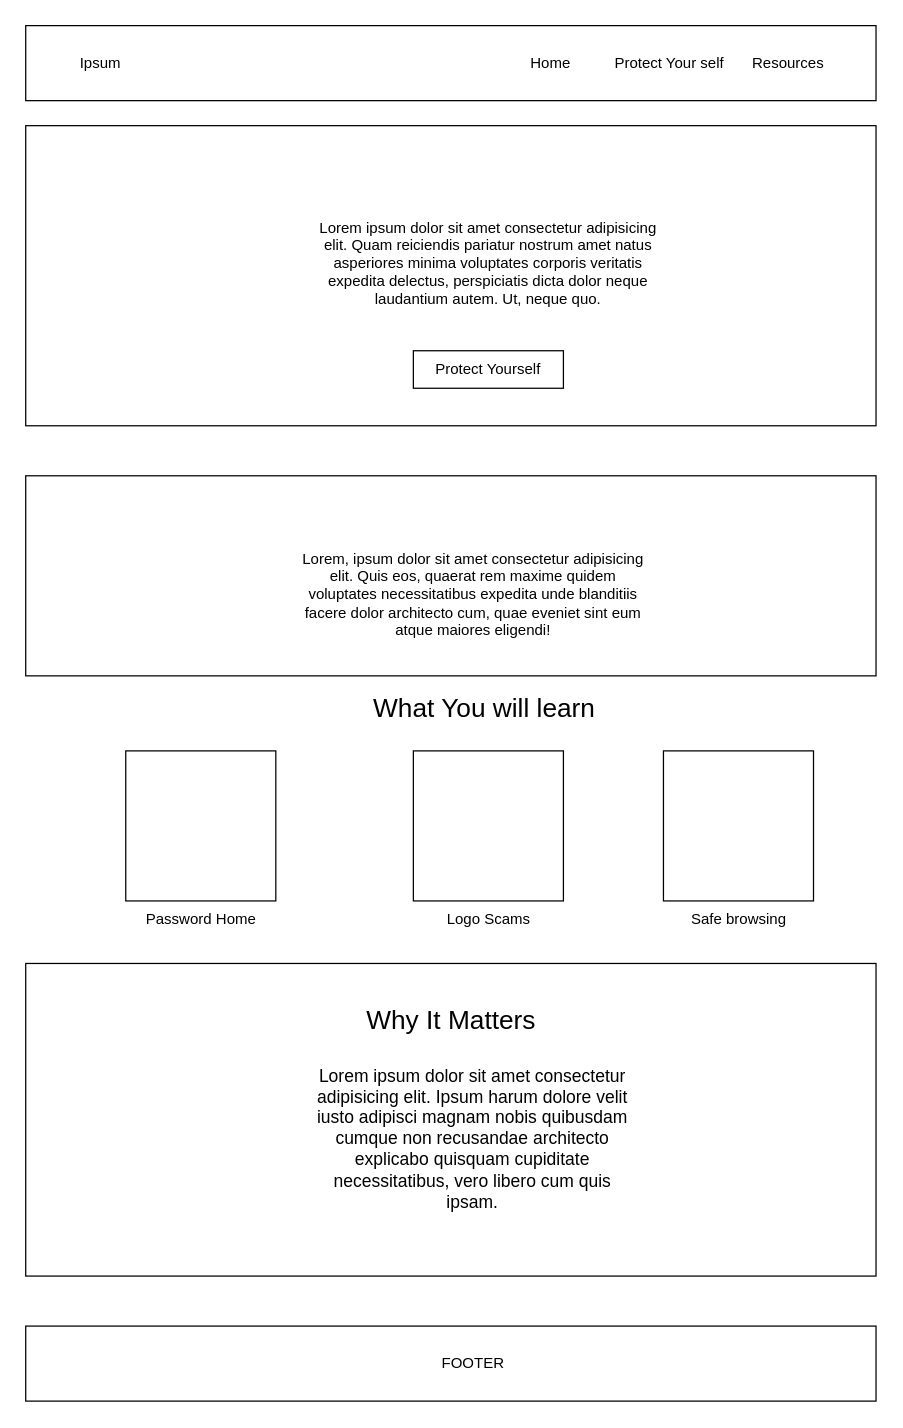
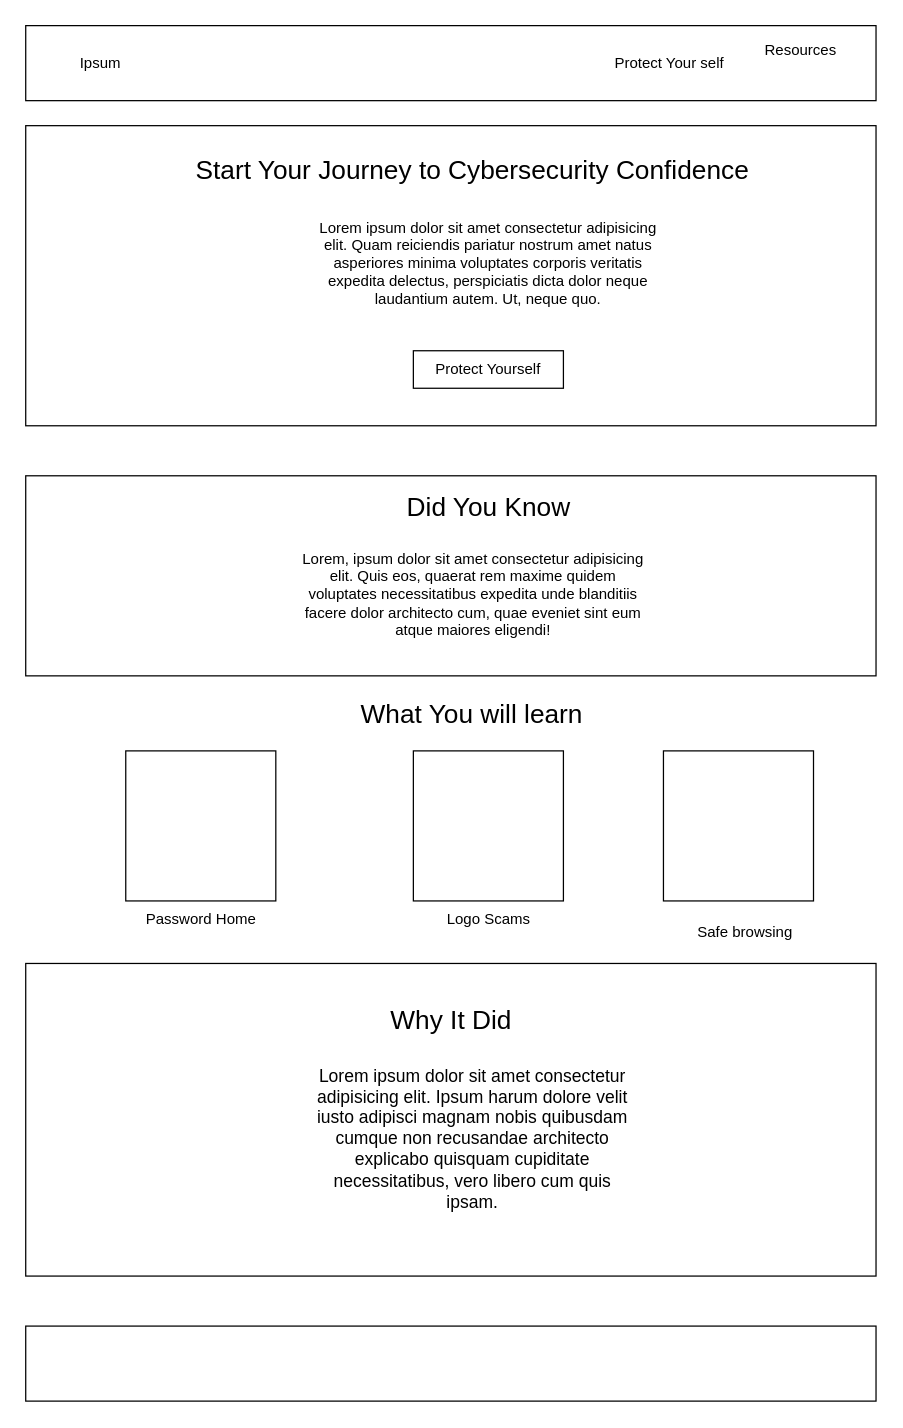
(551, 63) -> none
(788, 63) -> (801, 51)
none -> (473, 169)
none -> (488, 507)
(485, 707) -> (472, 713)
(738, 919) -> (744, 932)
(451, 1019) -> (451, 1019)
(473, 1363) -> none
